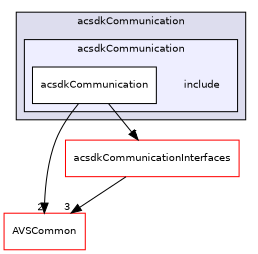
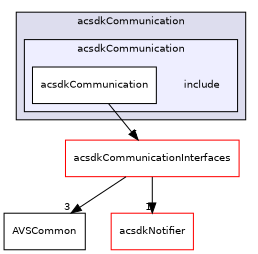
(52, 150) -> none
(45, 231) -> (45, 231)
none -> (152, 231)
